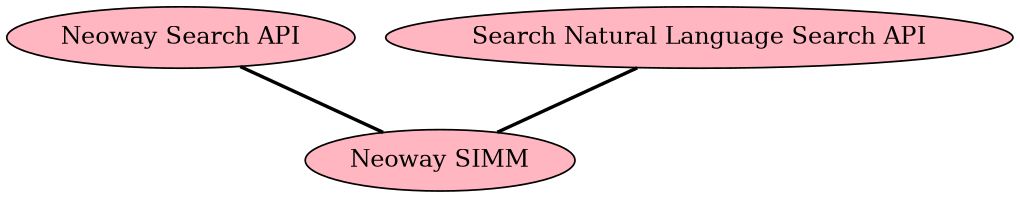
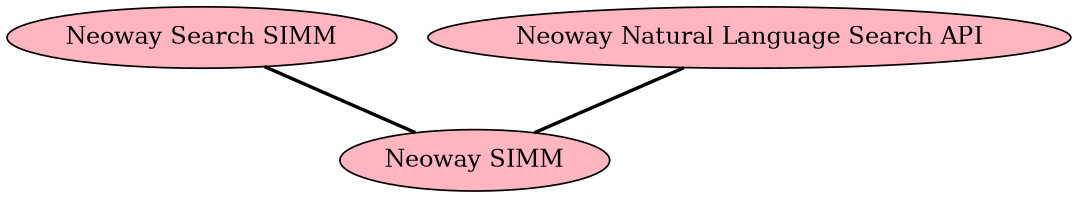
(181, 38) -> (202, 38)
(699, 38) -> (749, 38)
